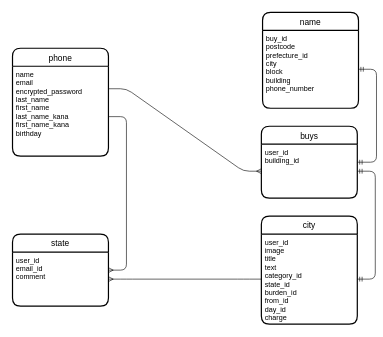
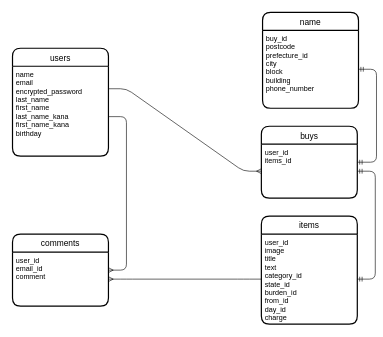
(60, 58) -> (60, 58)
(278, 152) -> (278, 152)
(309, 226) -> (309, 226)
(60, 244) -> (60, 244)
